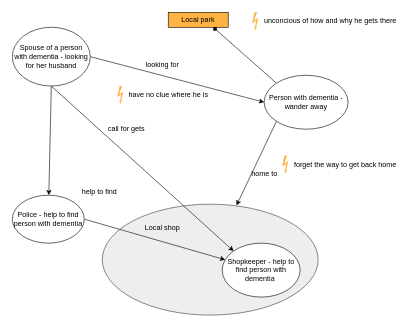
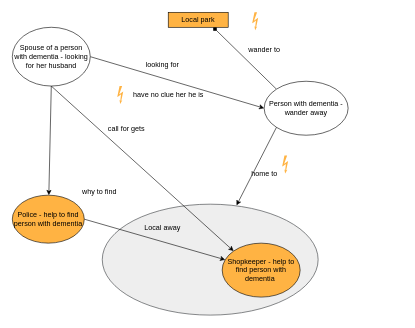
(330, 21) -> none
none -> (264, 50)
(169, 95) -> (169, 95)
(306, 102) -> (306, 108)
(345, 165) -> none
(100, 192) -> (100, 192)
(48, 219) -> (48, 219)
(163, 228) -> (163, 228)
(261, 270) -> (261, 270)
